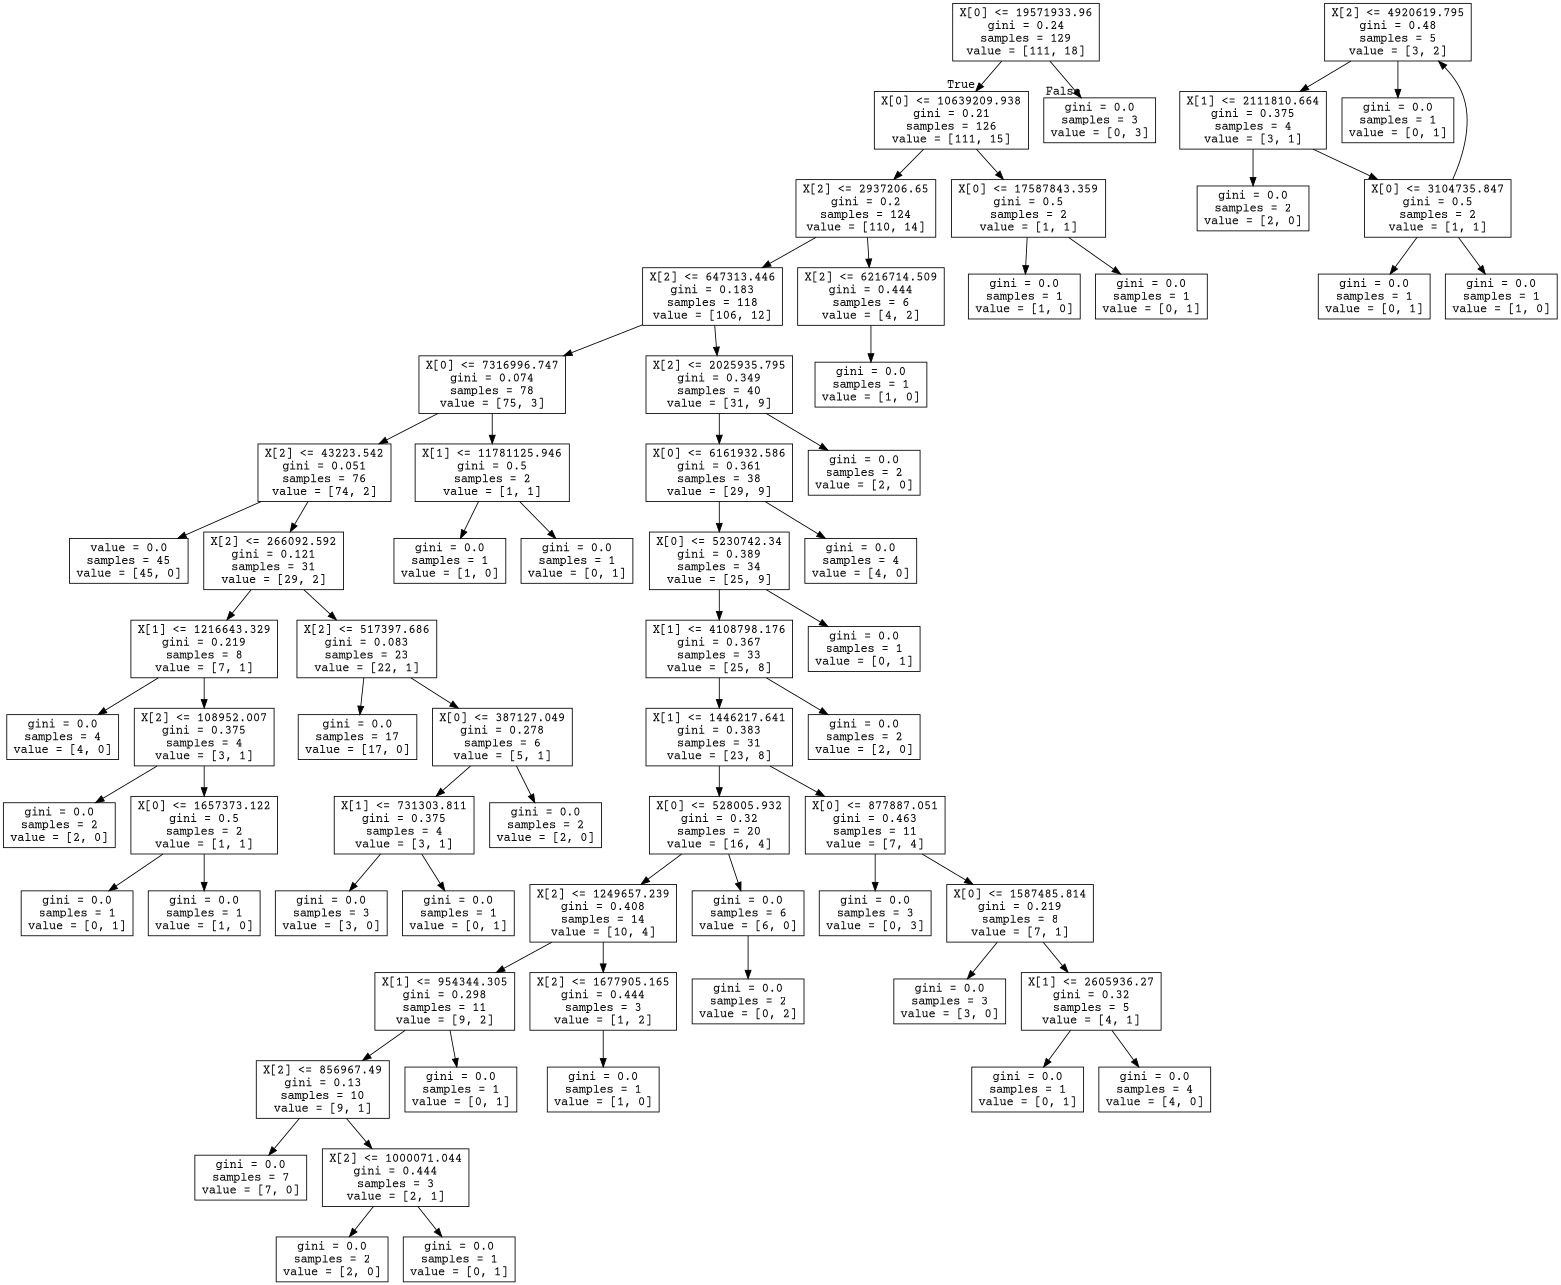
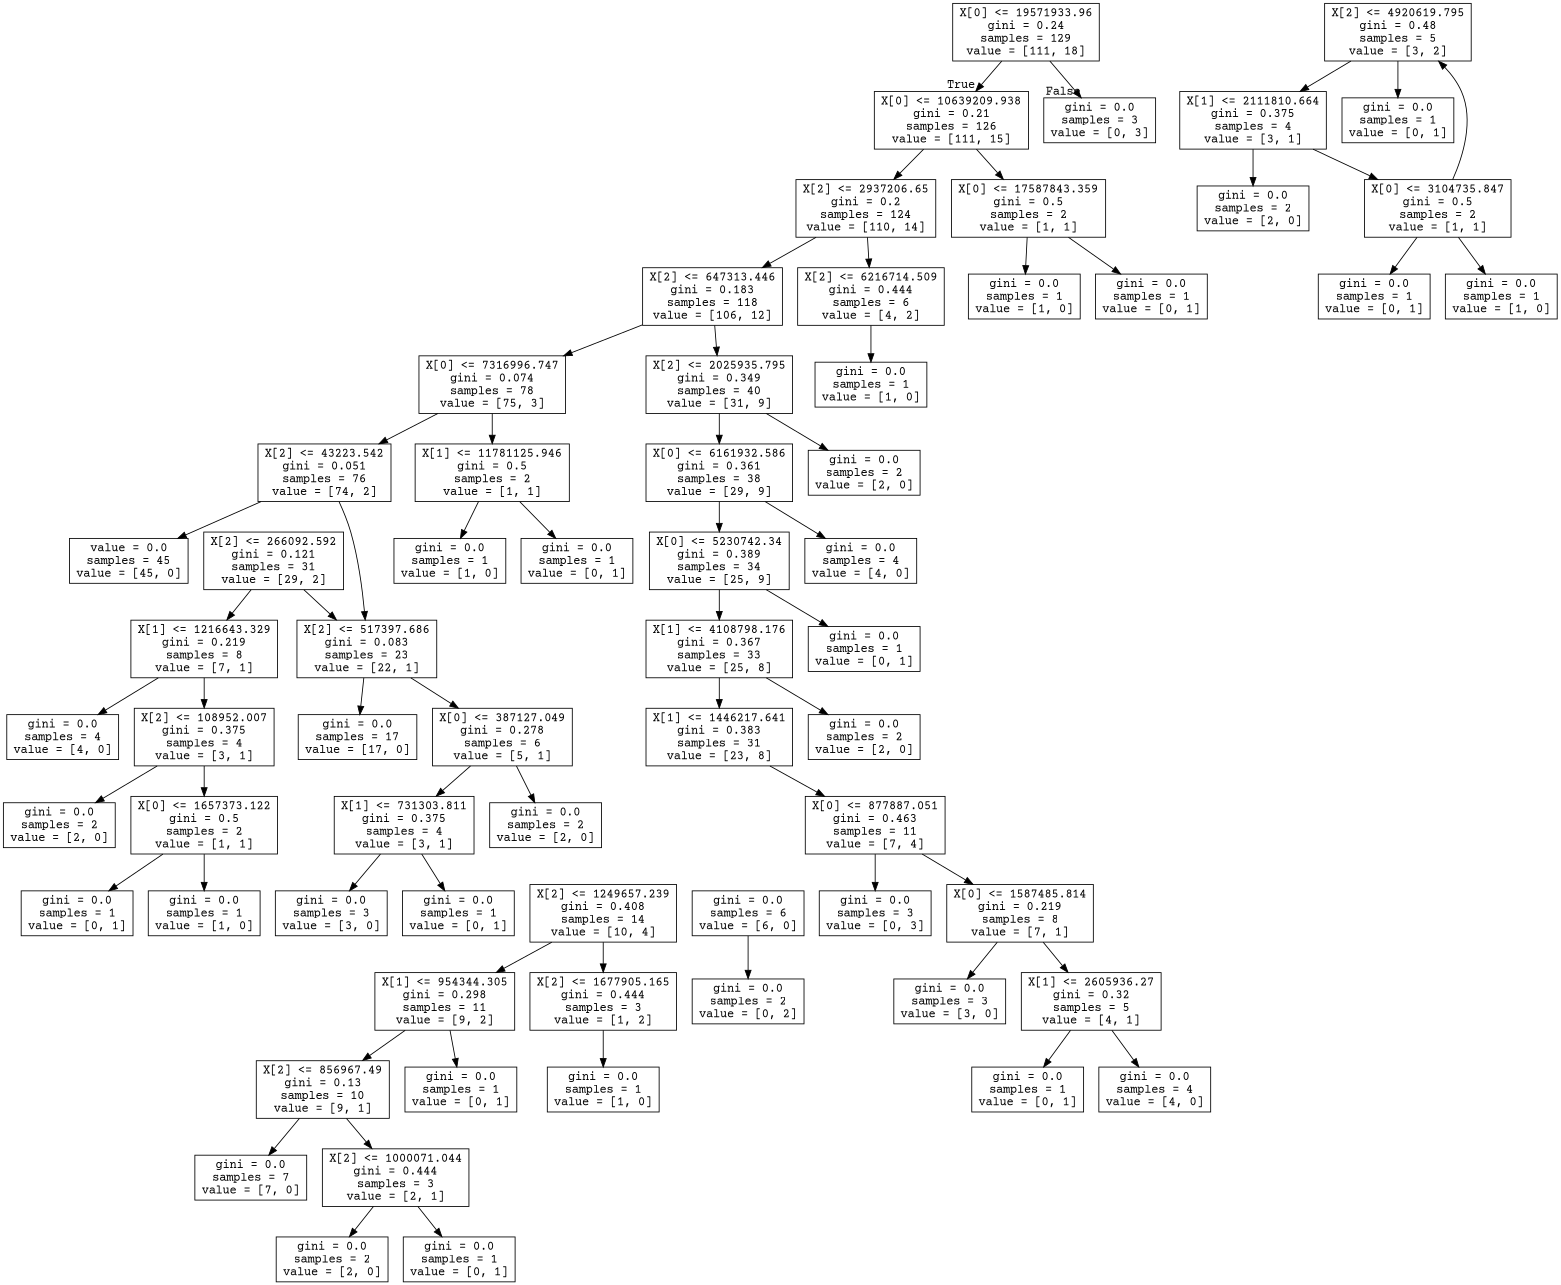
(301, 513) -> (356, 556)
(719, 825) -> none
